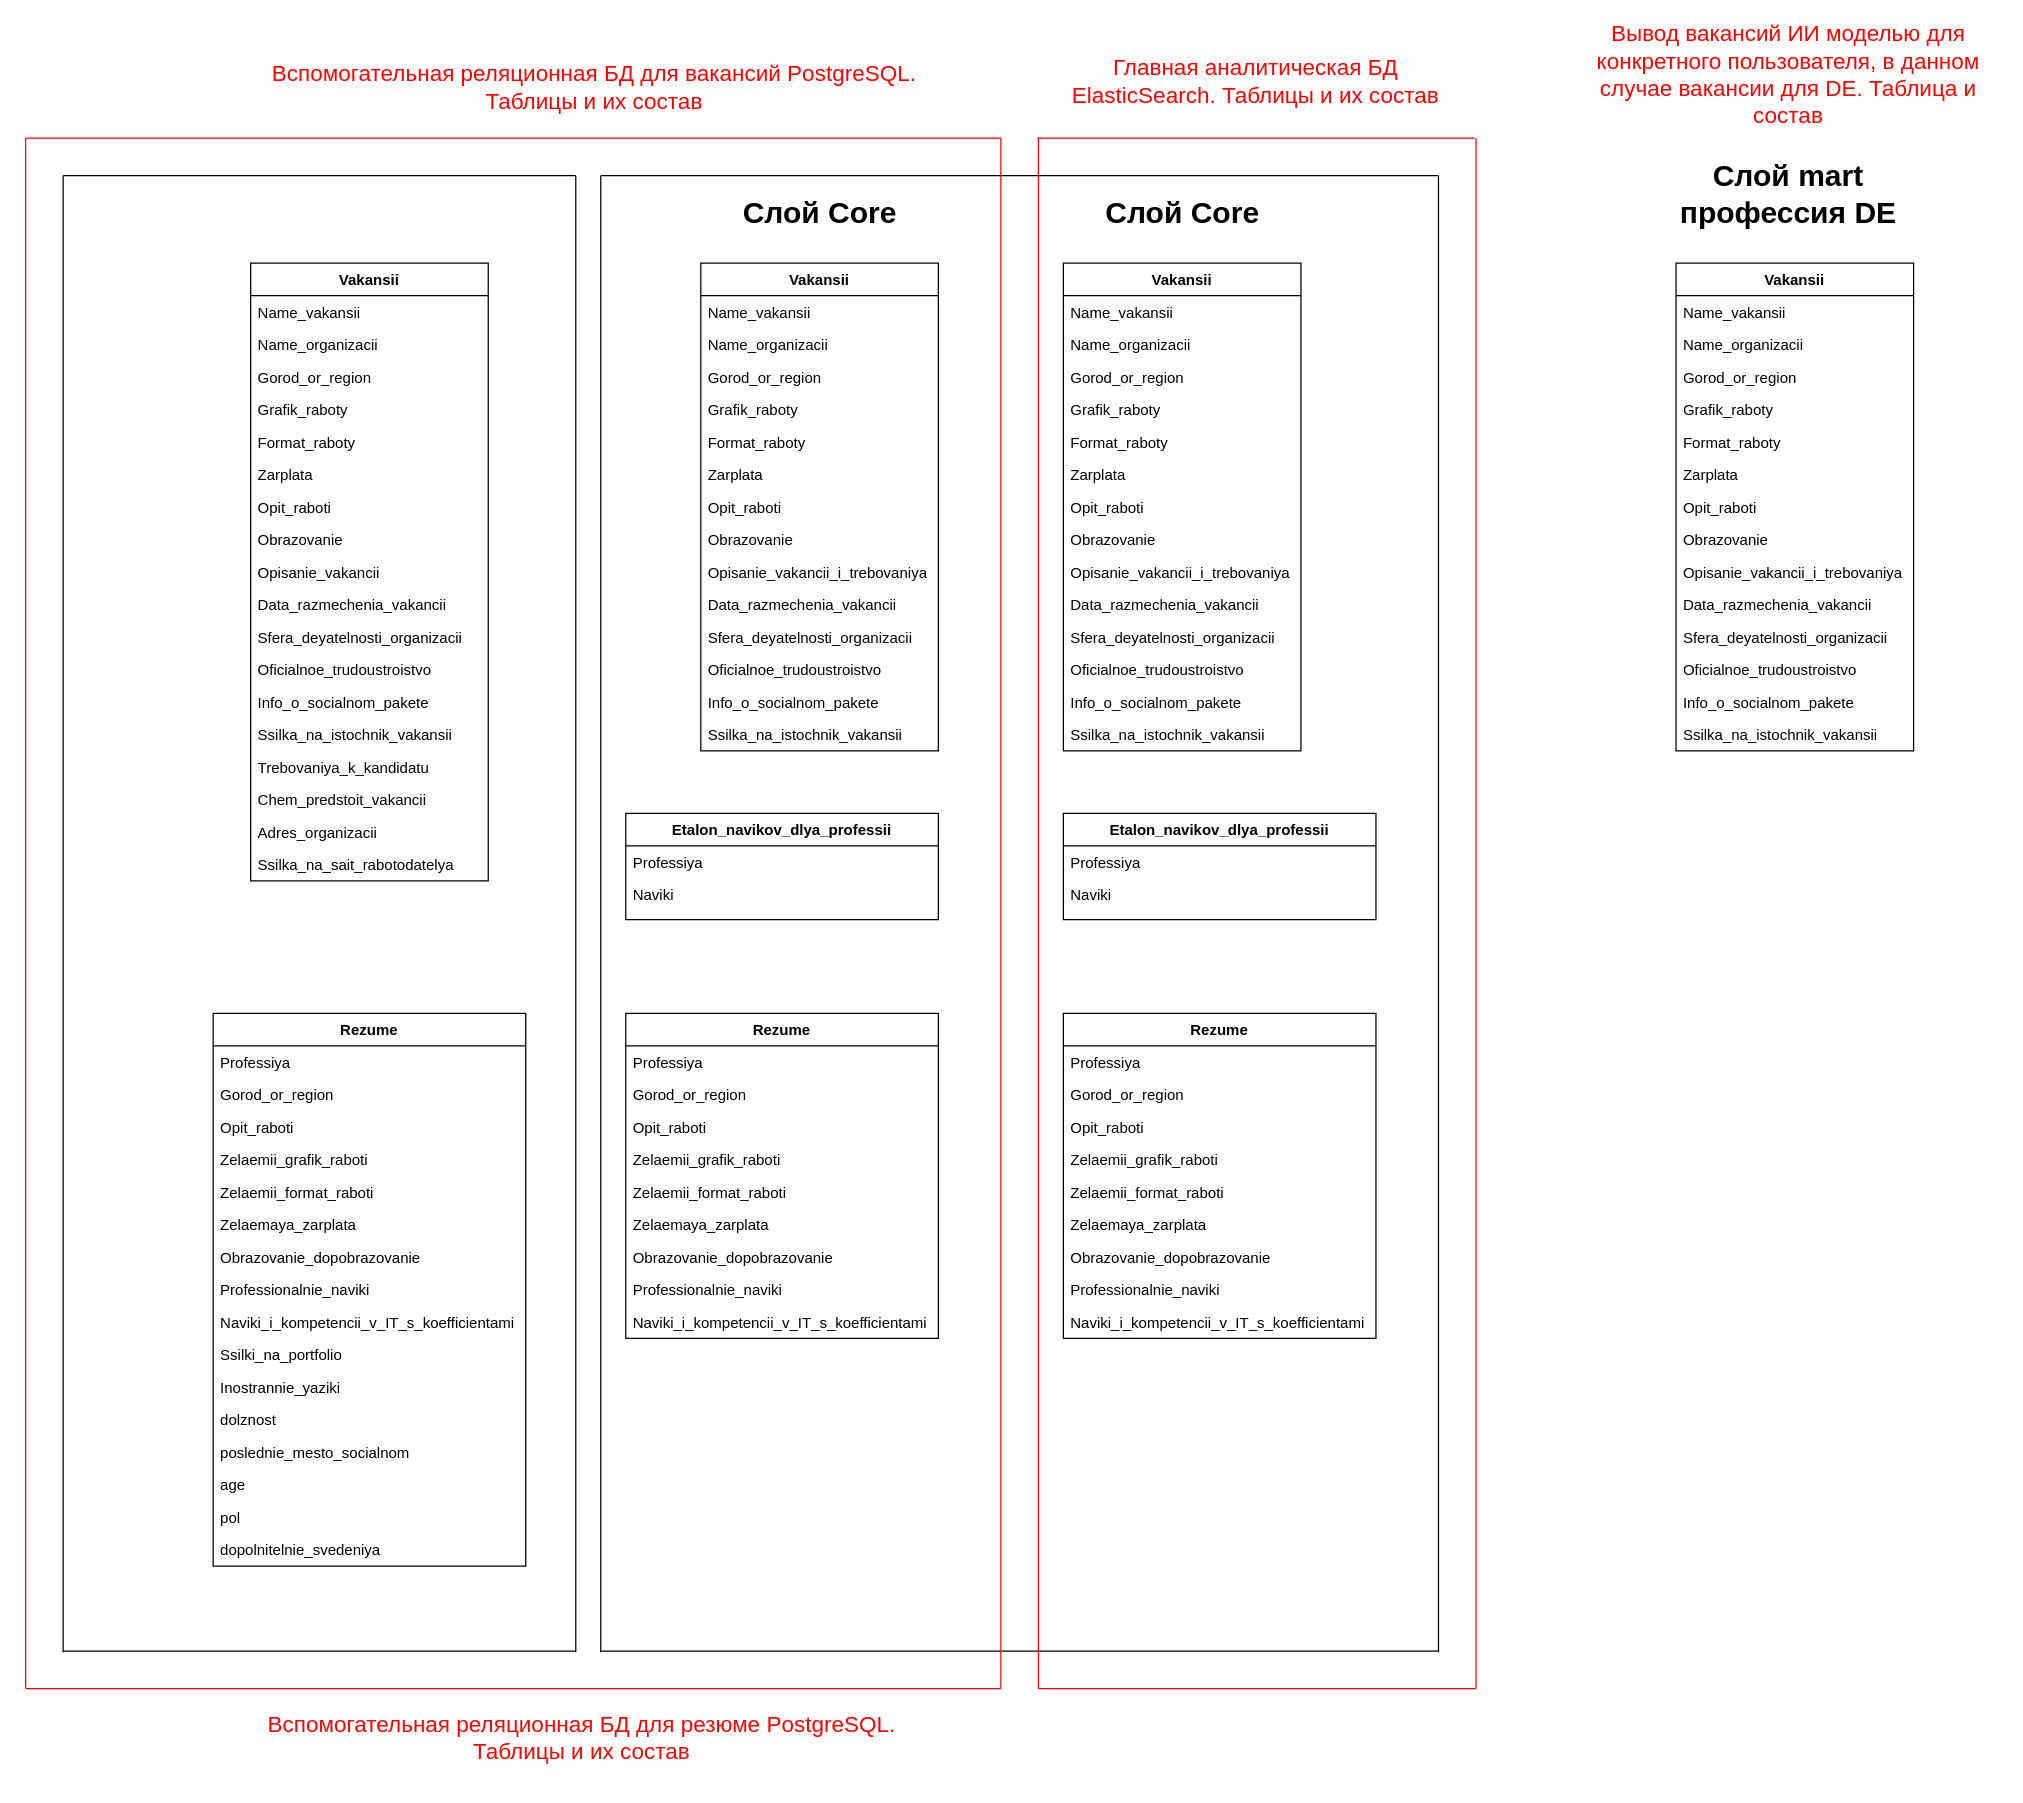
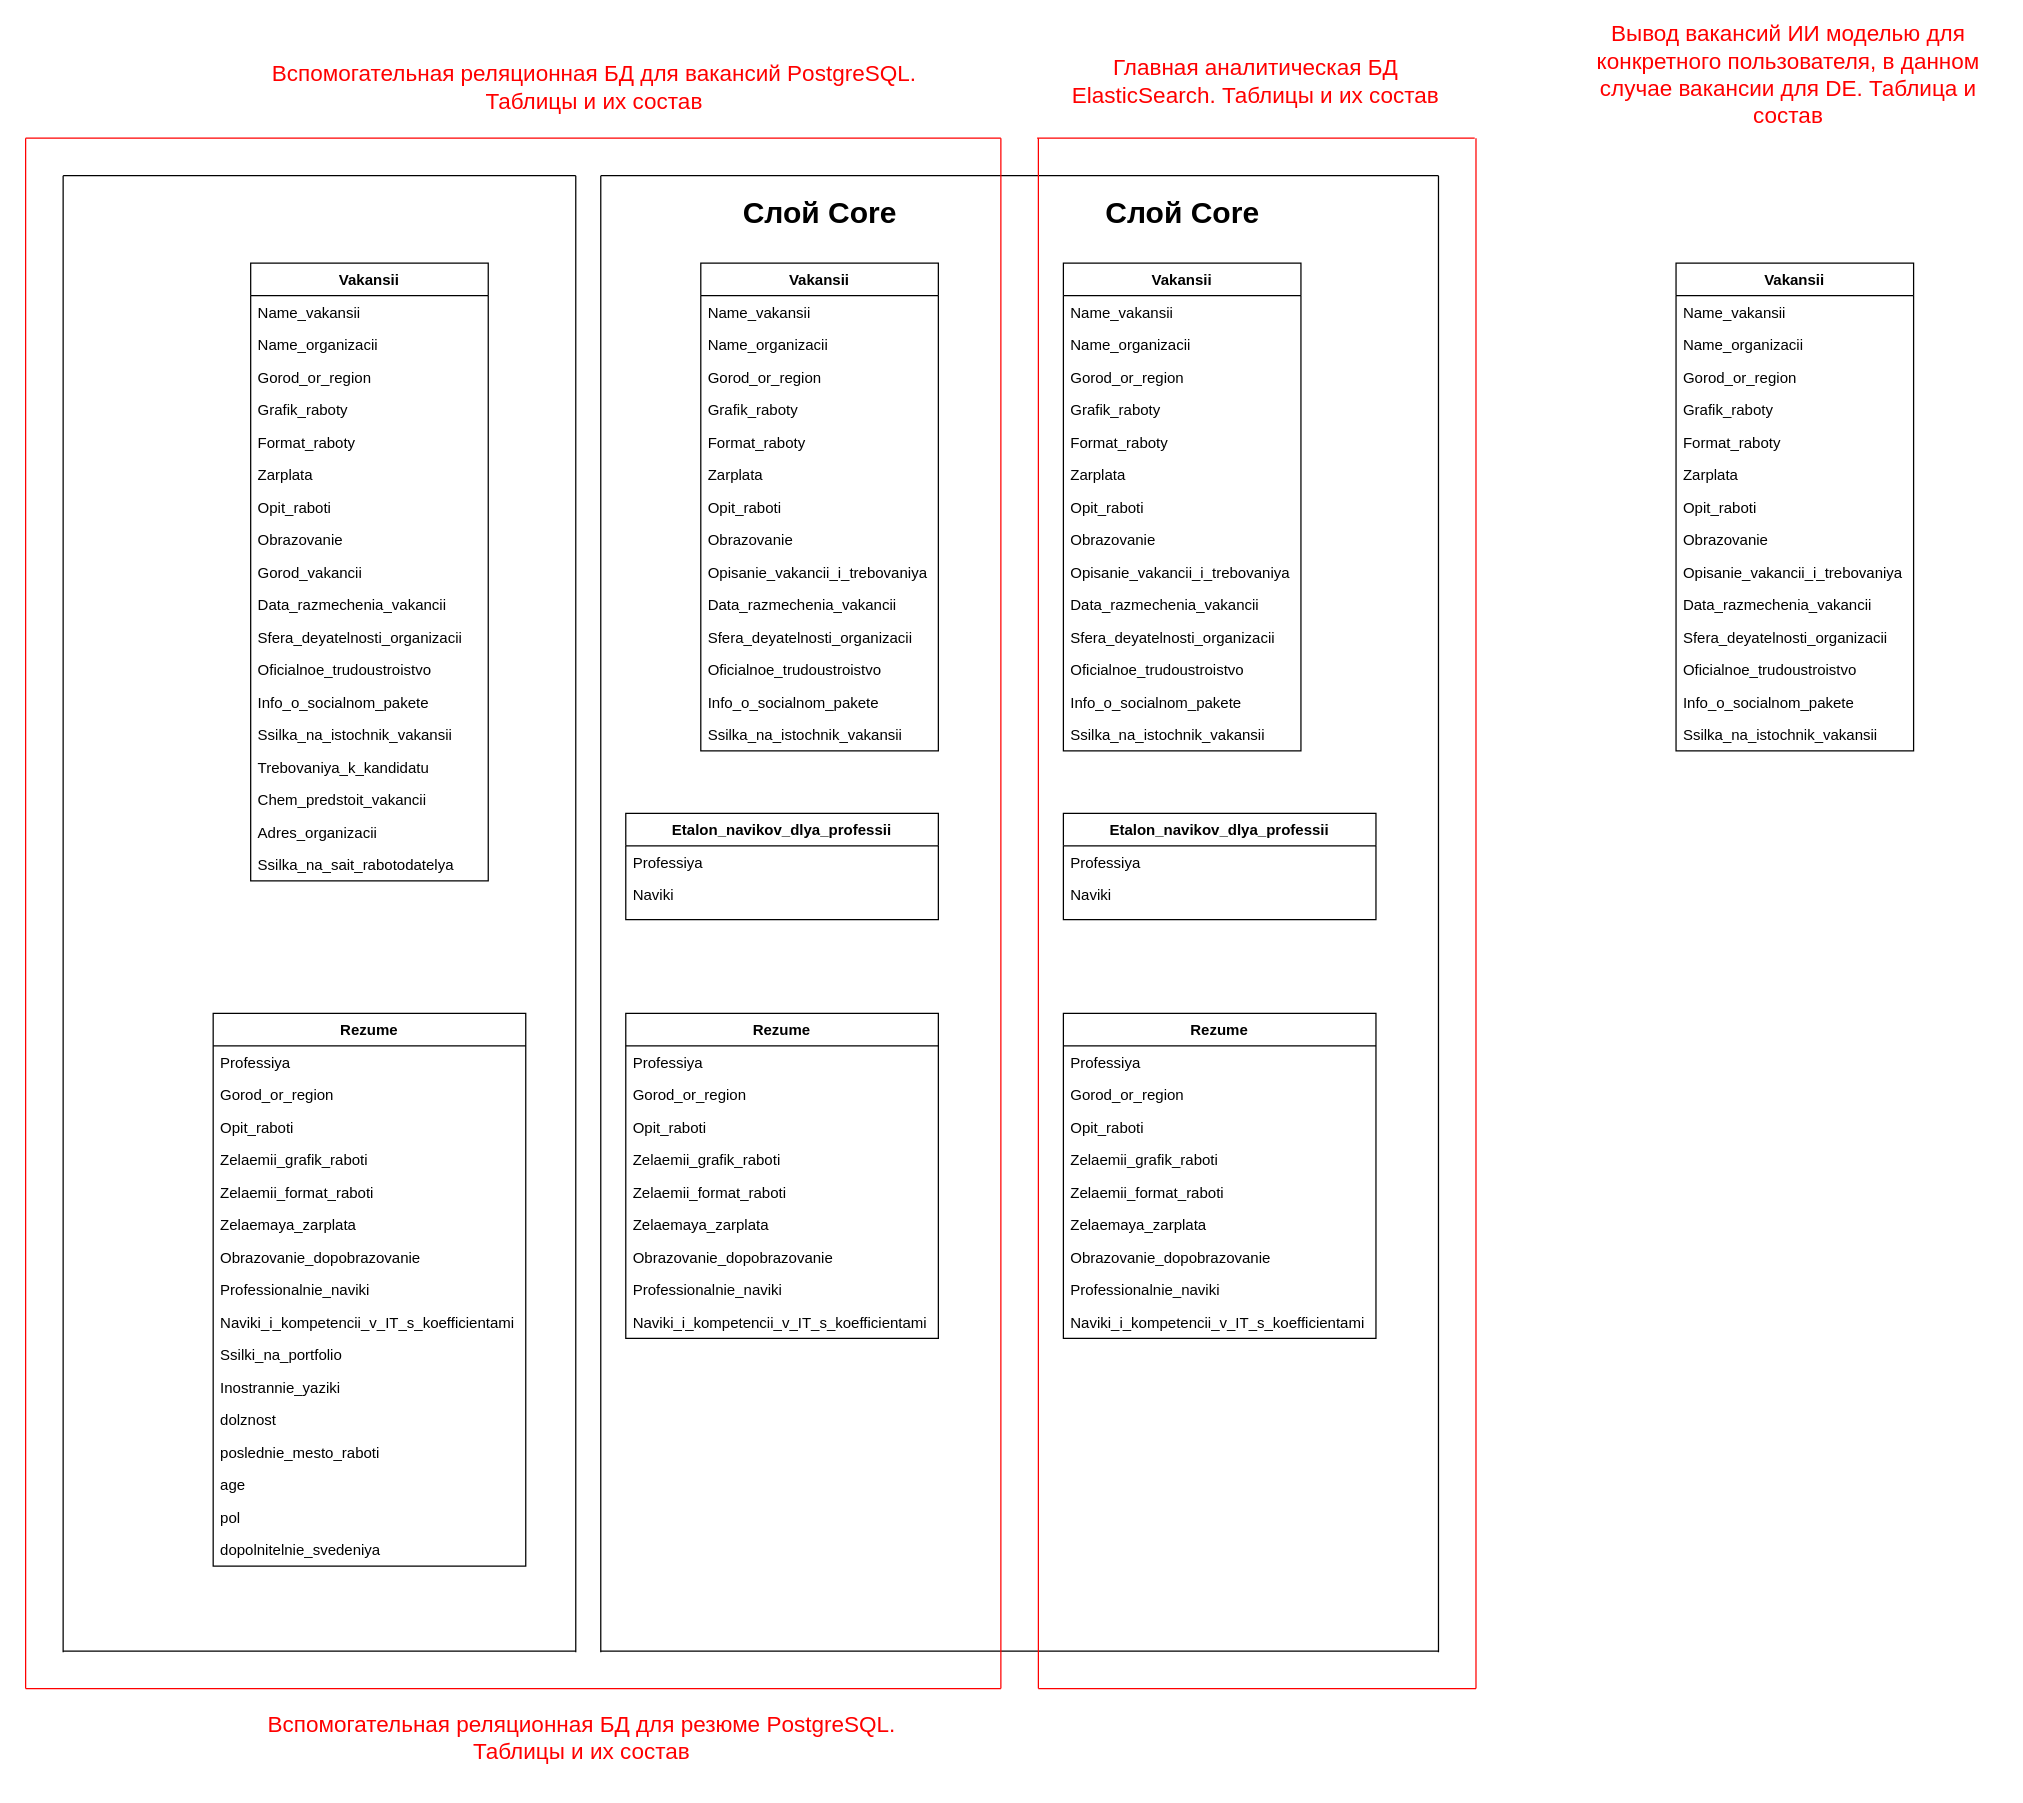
(1788, 194) -> none
(321, 573) -> (312, 573)
(317, 1453) -> (307, 1453)
